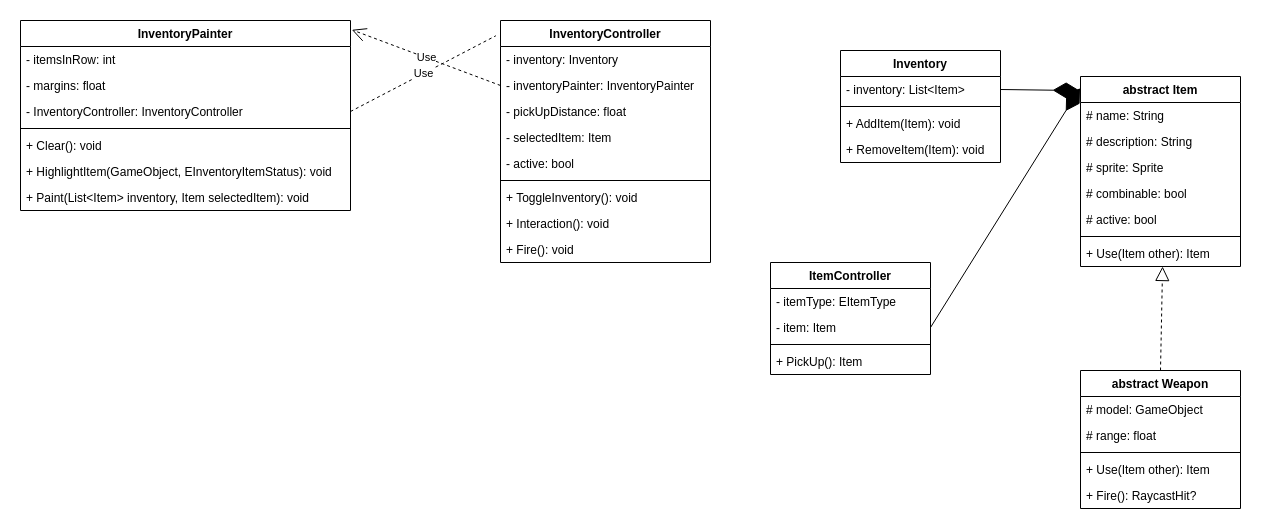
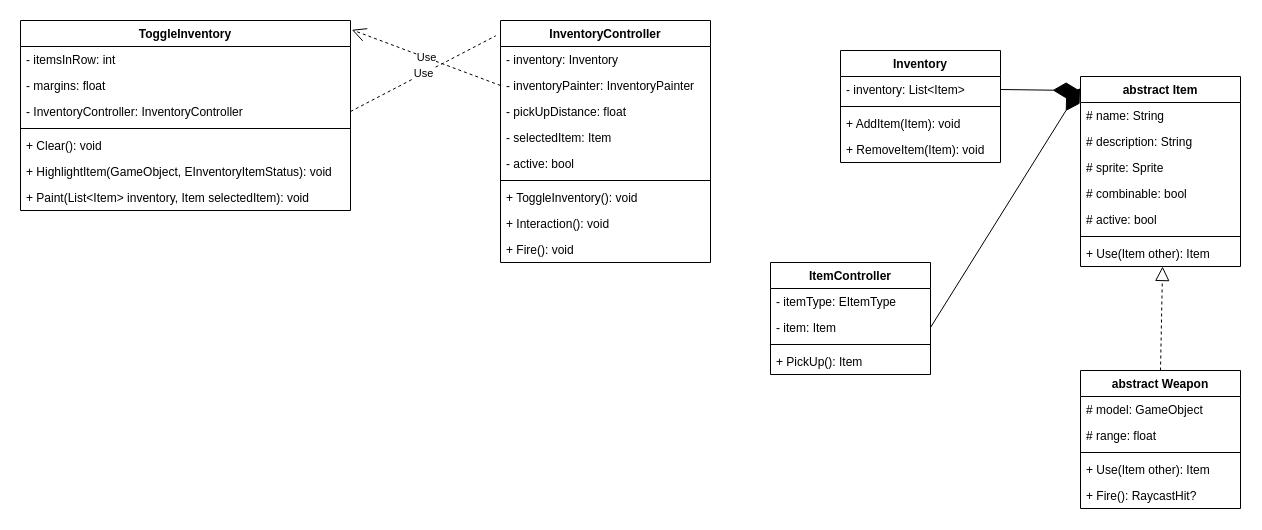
(185, 34) -> (185, 34)
